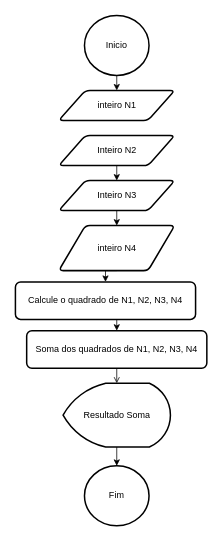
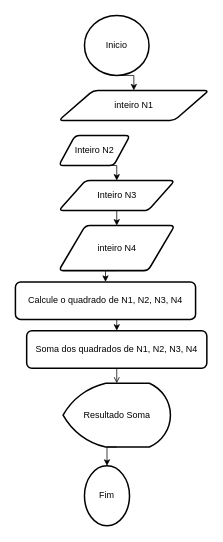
(117, 105) -> (134, 105)
(117, 150) -> (94, 150)
(117, 495) -> (107, 495)
